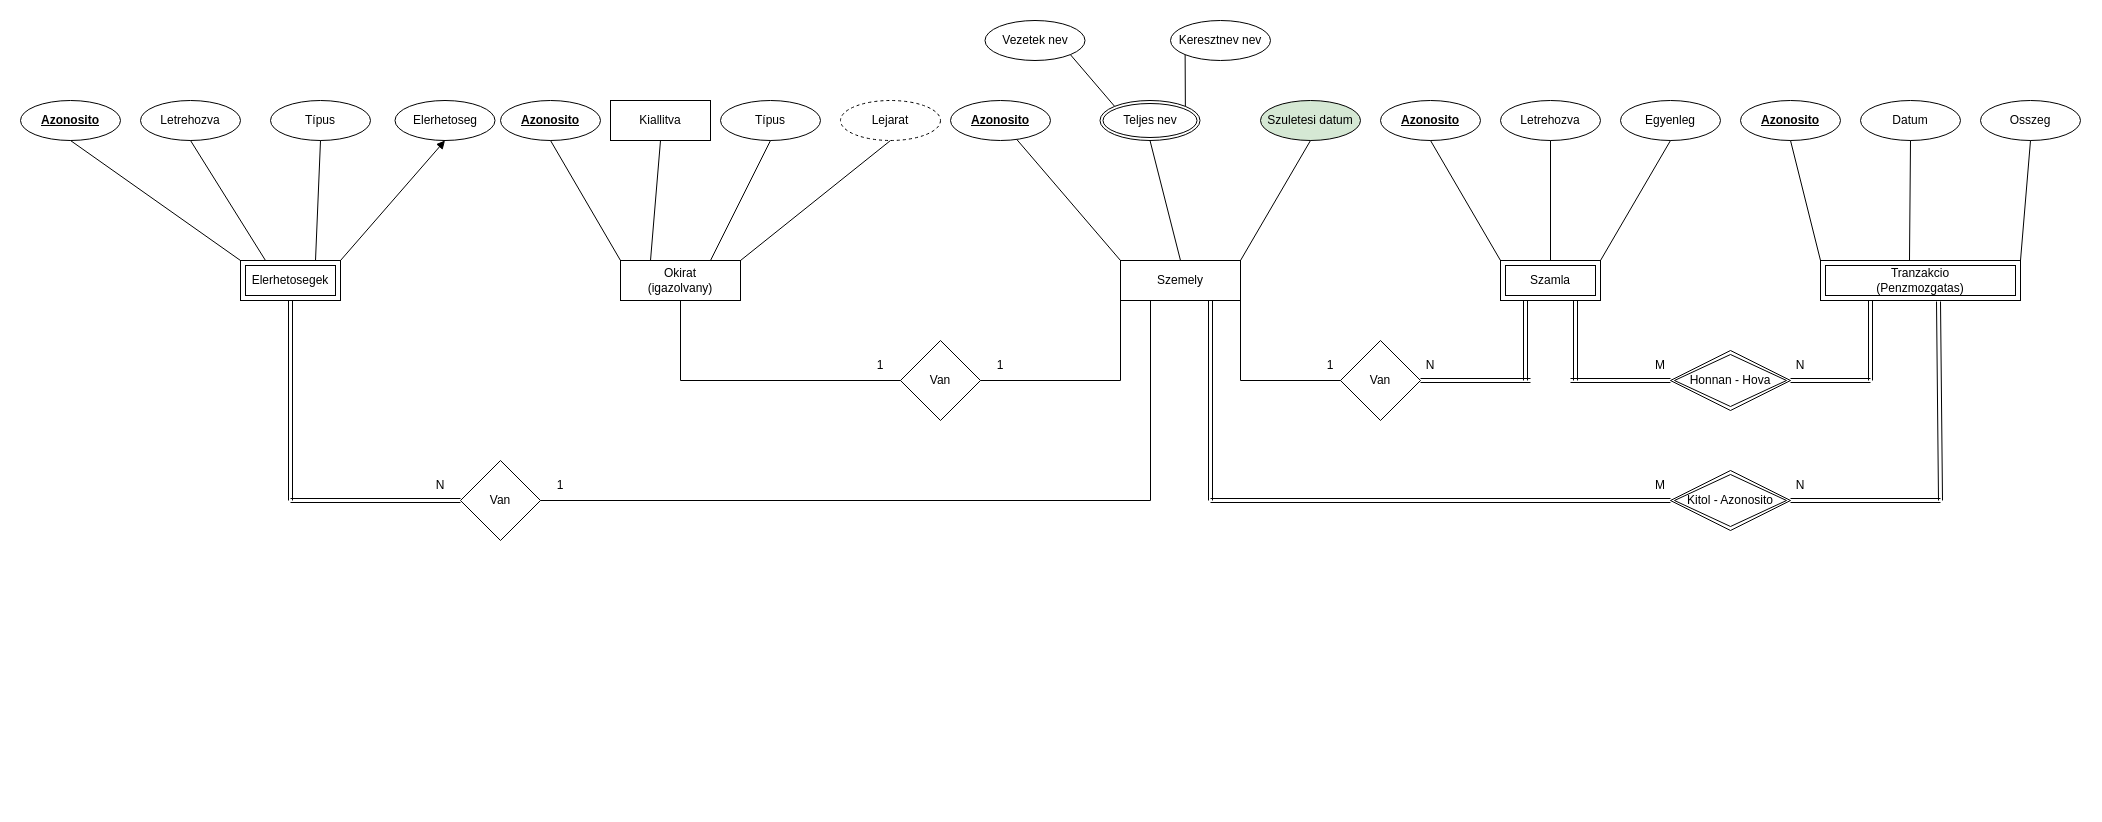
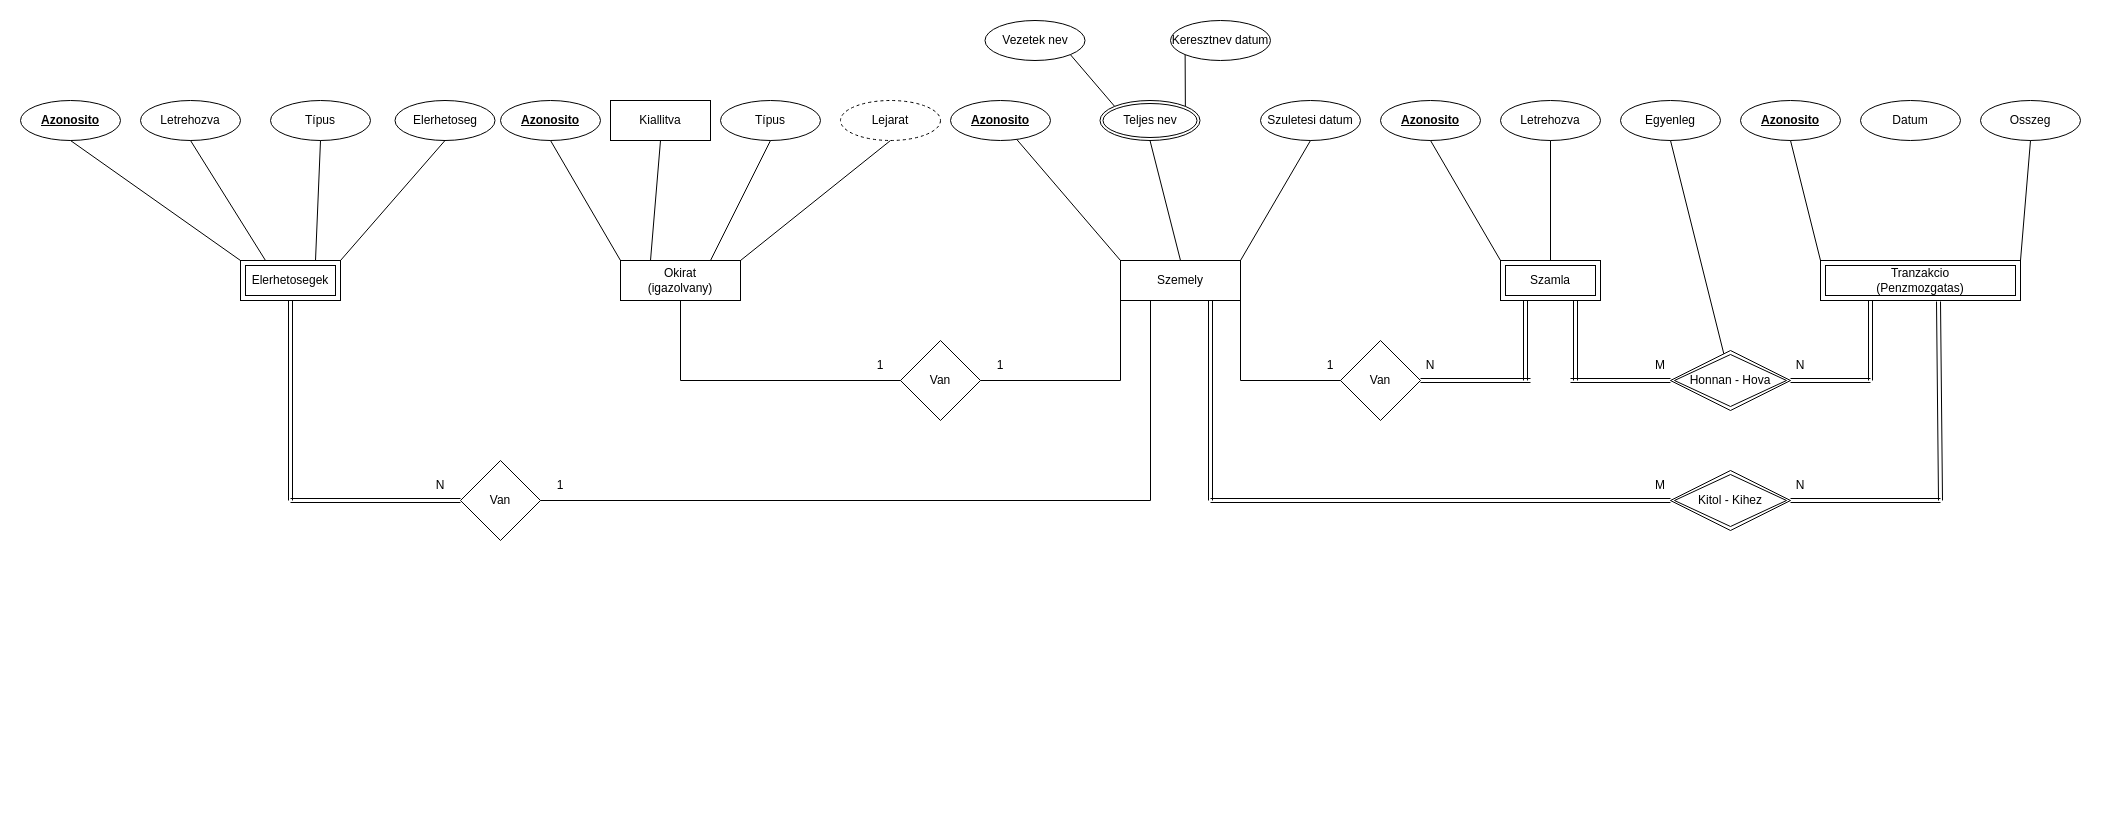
(1221, 41) -> (1221, 41)
(1311, 121) -> (1311, 121)
(438, 148) -> (441, 145)
(1636, 201) -> (1697, 247)
(1910, 201) -> none
(1731, 501) -> (1731, 501)
